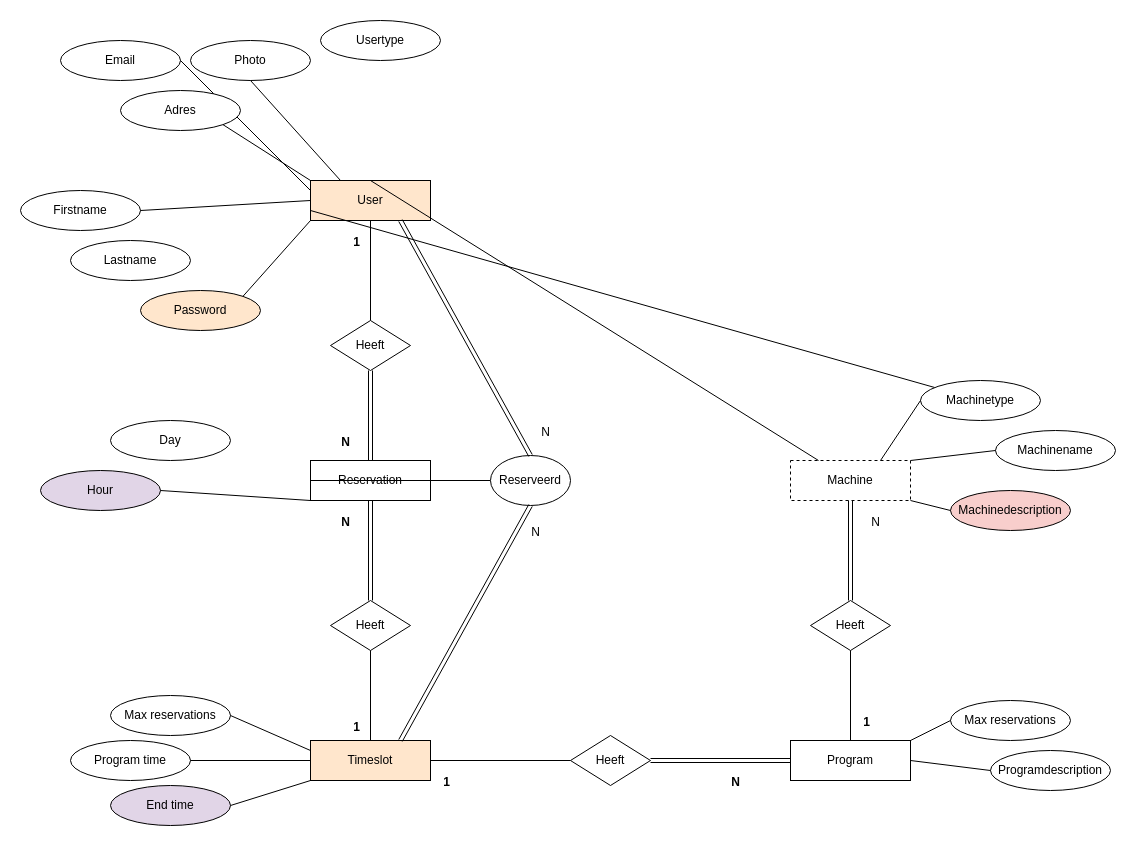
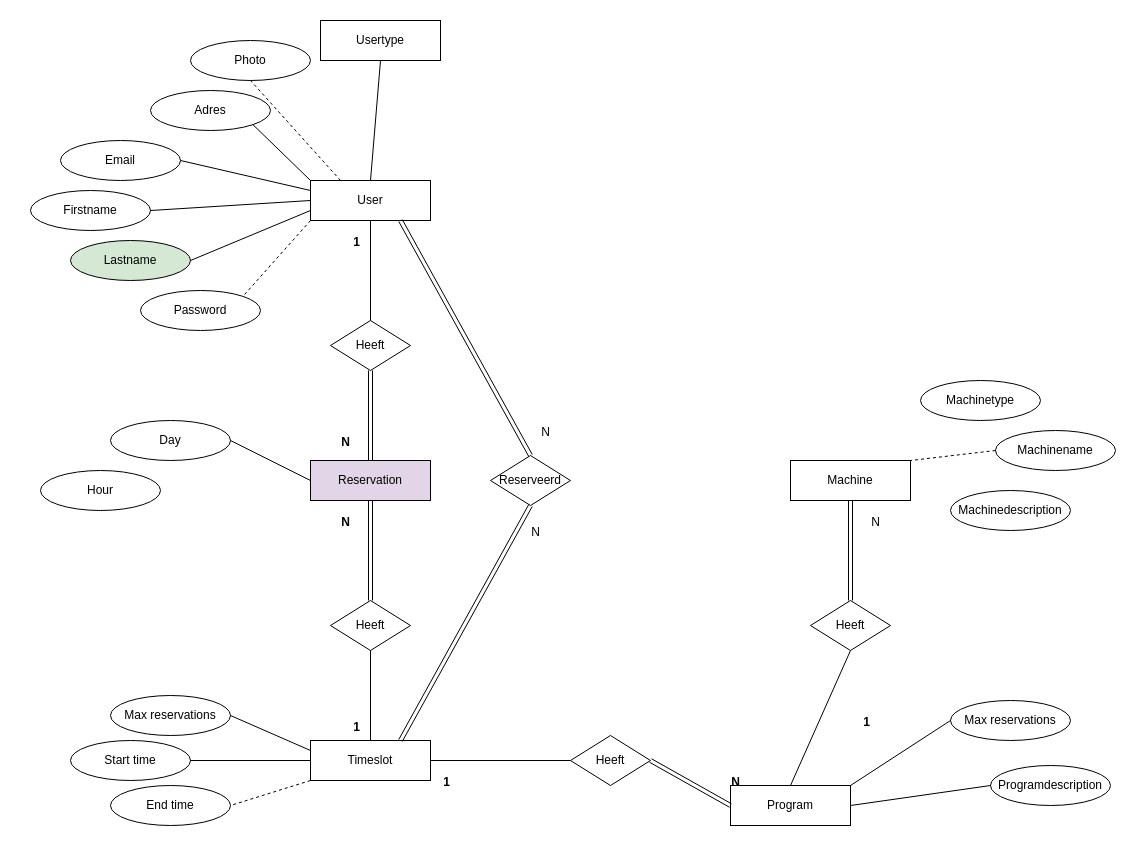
(381, 41) -> (381, 41)
(121, 61) -> (121, 161)
(181, 111) -> (211, 111)
(295, 130) -> (295, 130)
(371, 201) -> (371, 201)
(81, 211) -> (91, 211)
(276, 259) -> (276, 259)
(131, 261) -> (131, 261)
(201, 311) -> (201, 311)
(595, 321) -> (376, 121)
(724, 328) -> (251, 236)
(901, 431) -> none
(952, 456) -> (952, 456)
(371, 481) -> (371, 481)
(401, 481) -> (271, 461)
(531, 481) -> (531, 481)
(851, 481) -> (851, 481)
(101, 491) -> (101, 491)
(236, 496) -> none
(931, 506) -> none
(1011, 511) -> (1011, 511)
(131, 761) -> (131, 761)
(371, 761) -> (371, 761)
(851, 761) -> (791, 806)
(1051, 771) -> (1051, 786)
(270, 793) -> (270, 793)
(171, 806) -> (171, 806)
